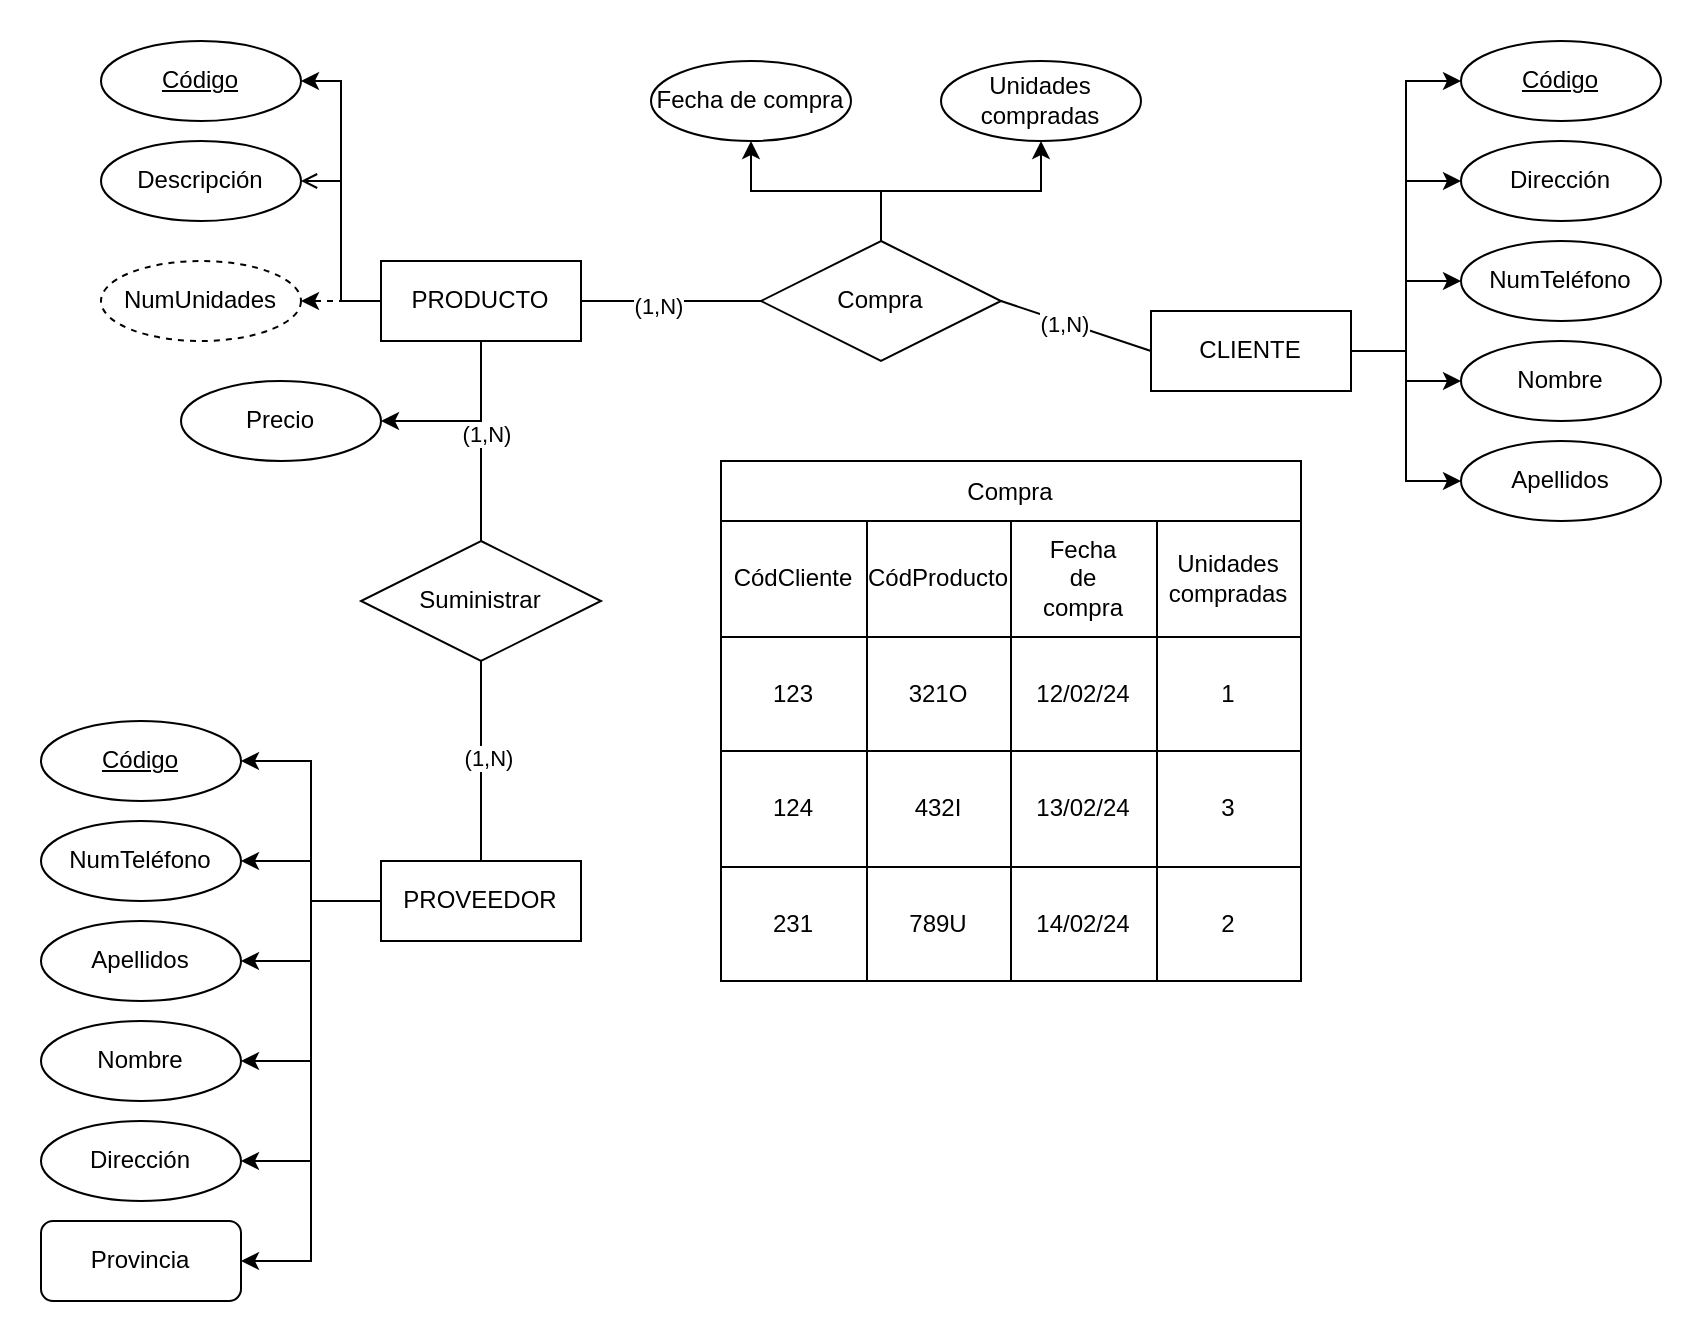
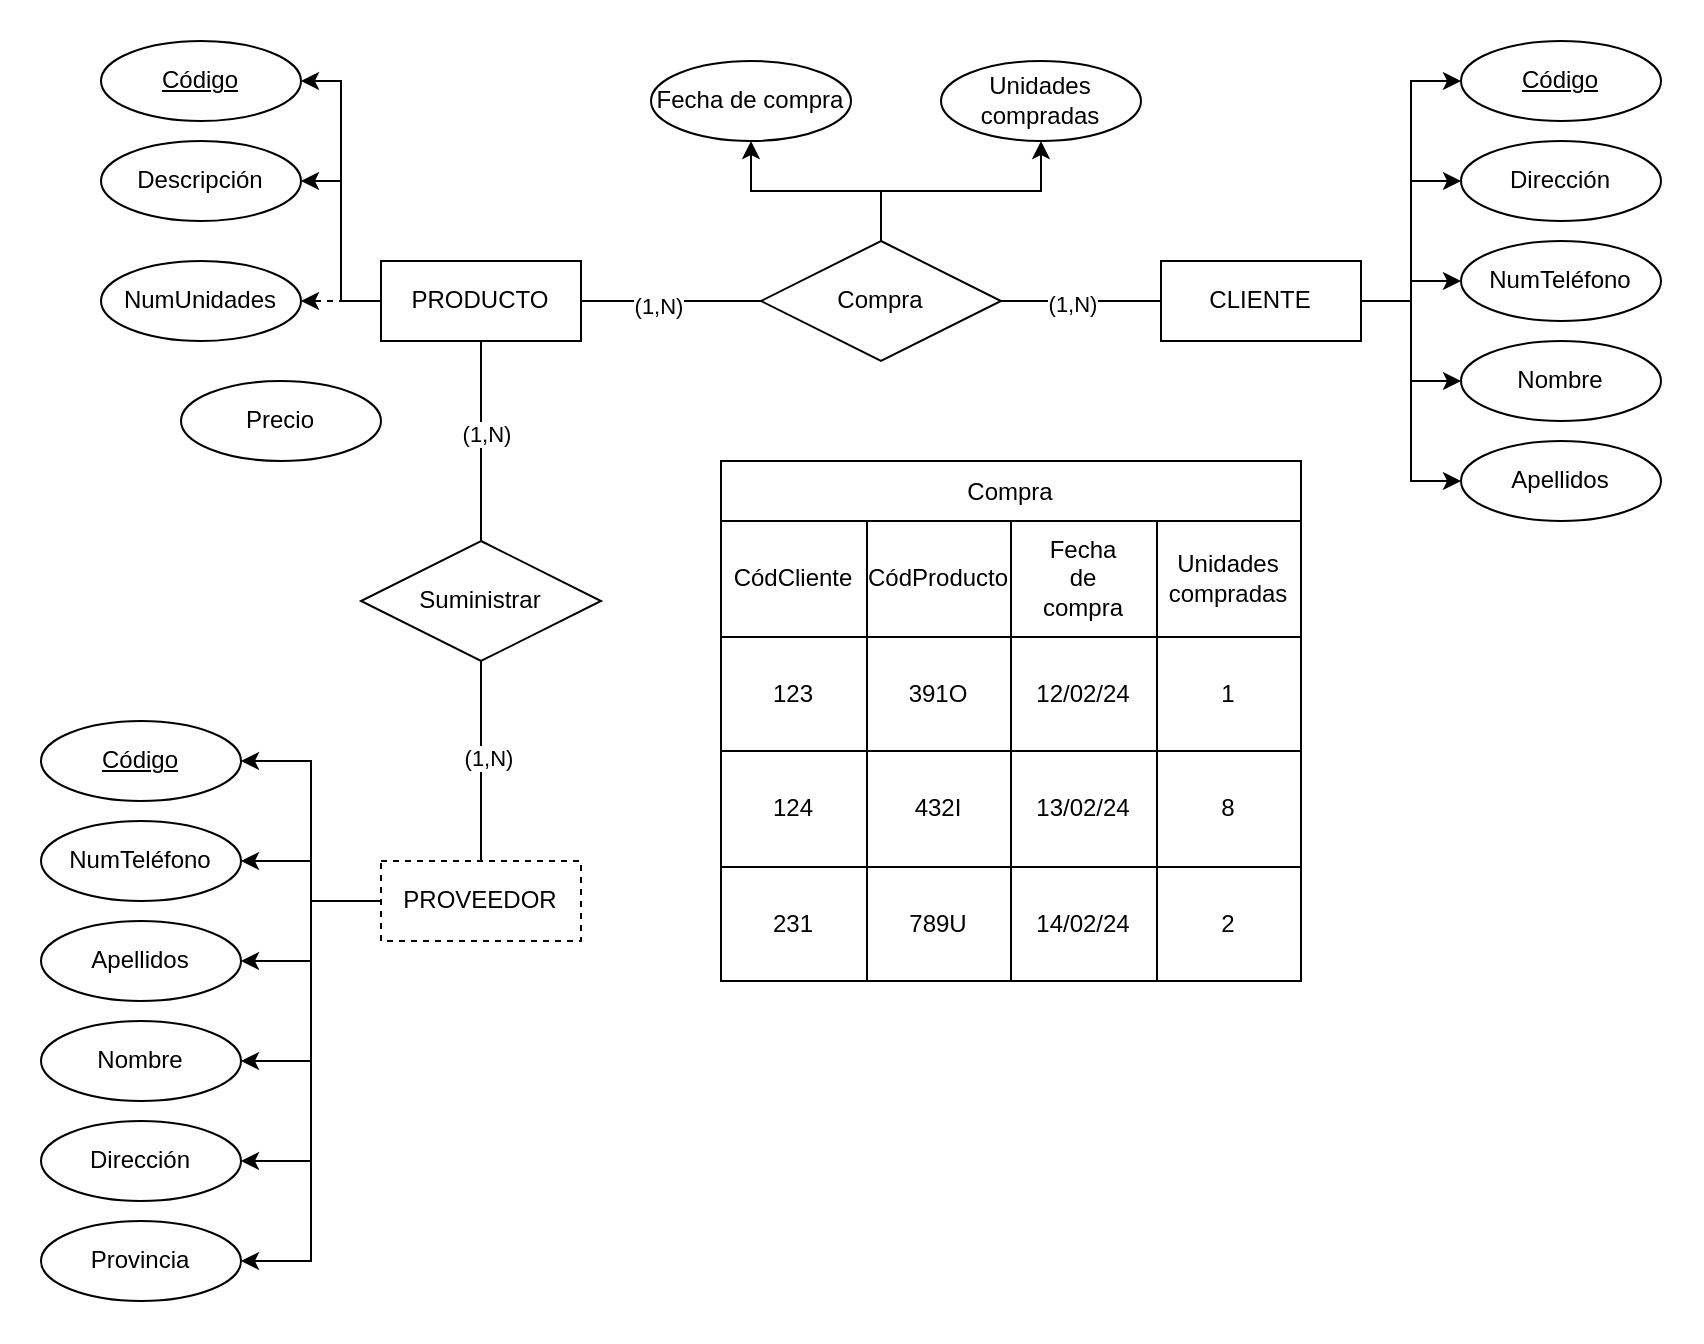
(313, 181) -> (316, 181)
(201, 301) -> (201, 301)
(1251, 351) -> (1261, 301)
(436, 421) -> none
(939, 695) -> (939, 695)
(1229, 809) -> (1229, 809)
(481, 901) -> (481, 901)
(141, 1261) -> (141, 1261)
